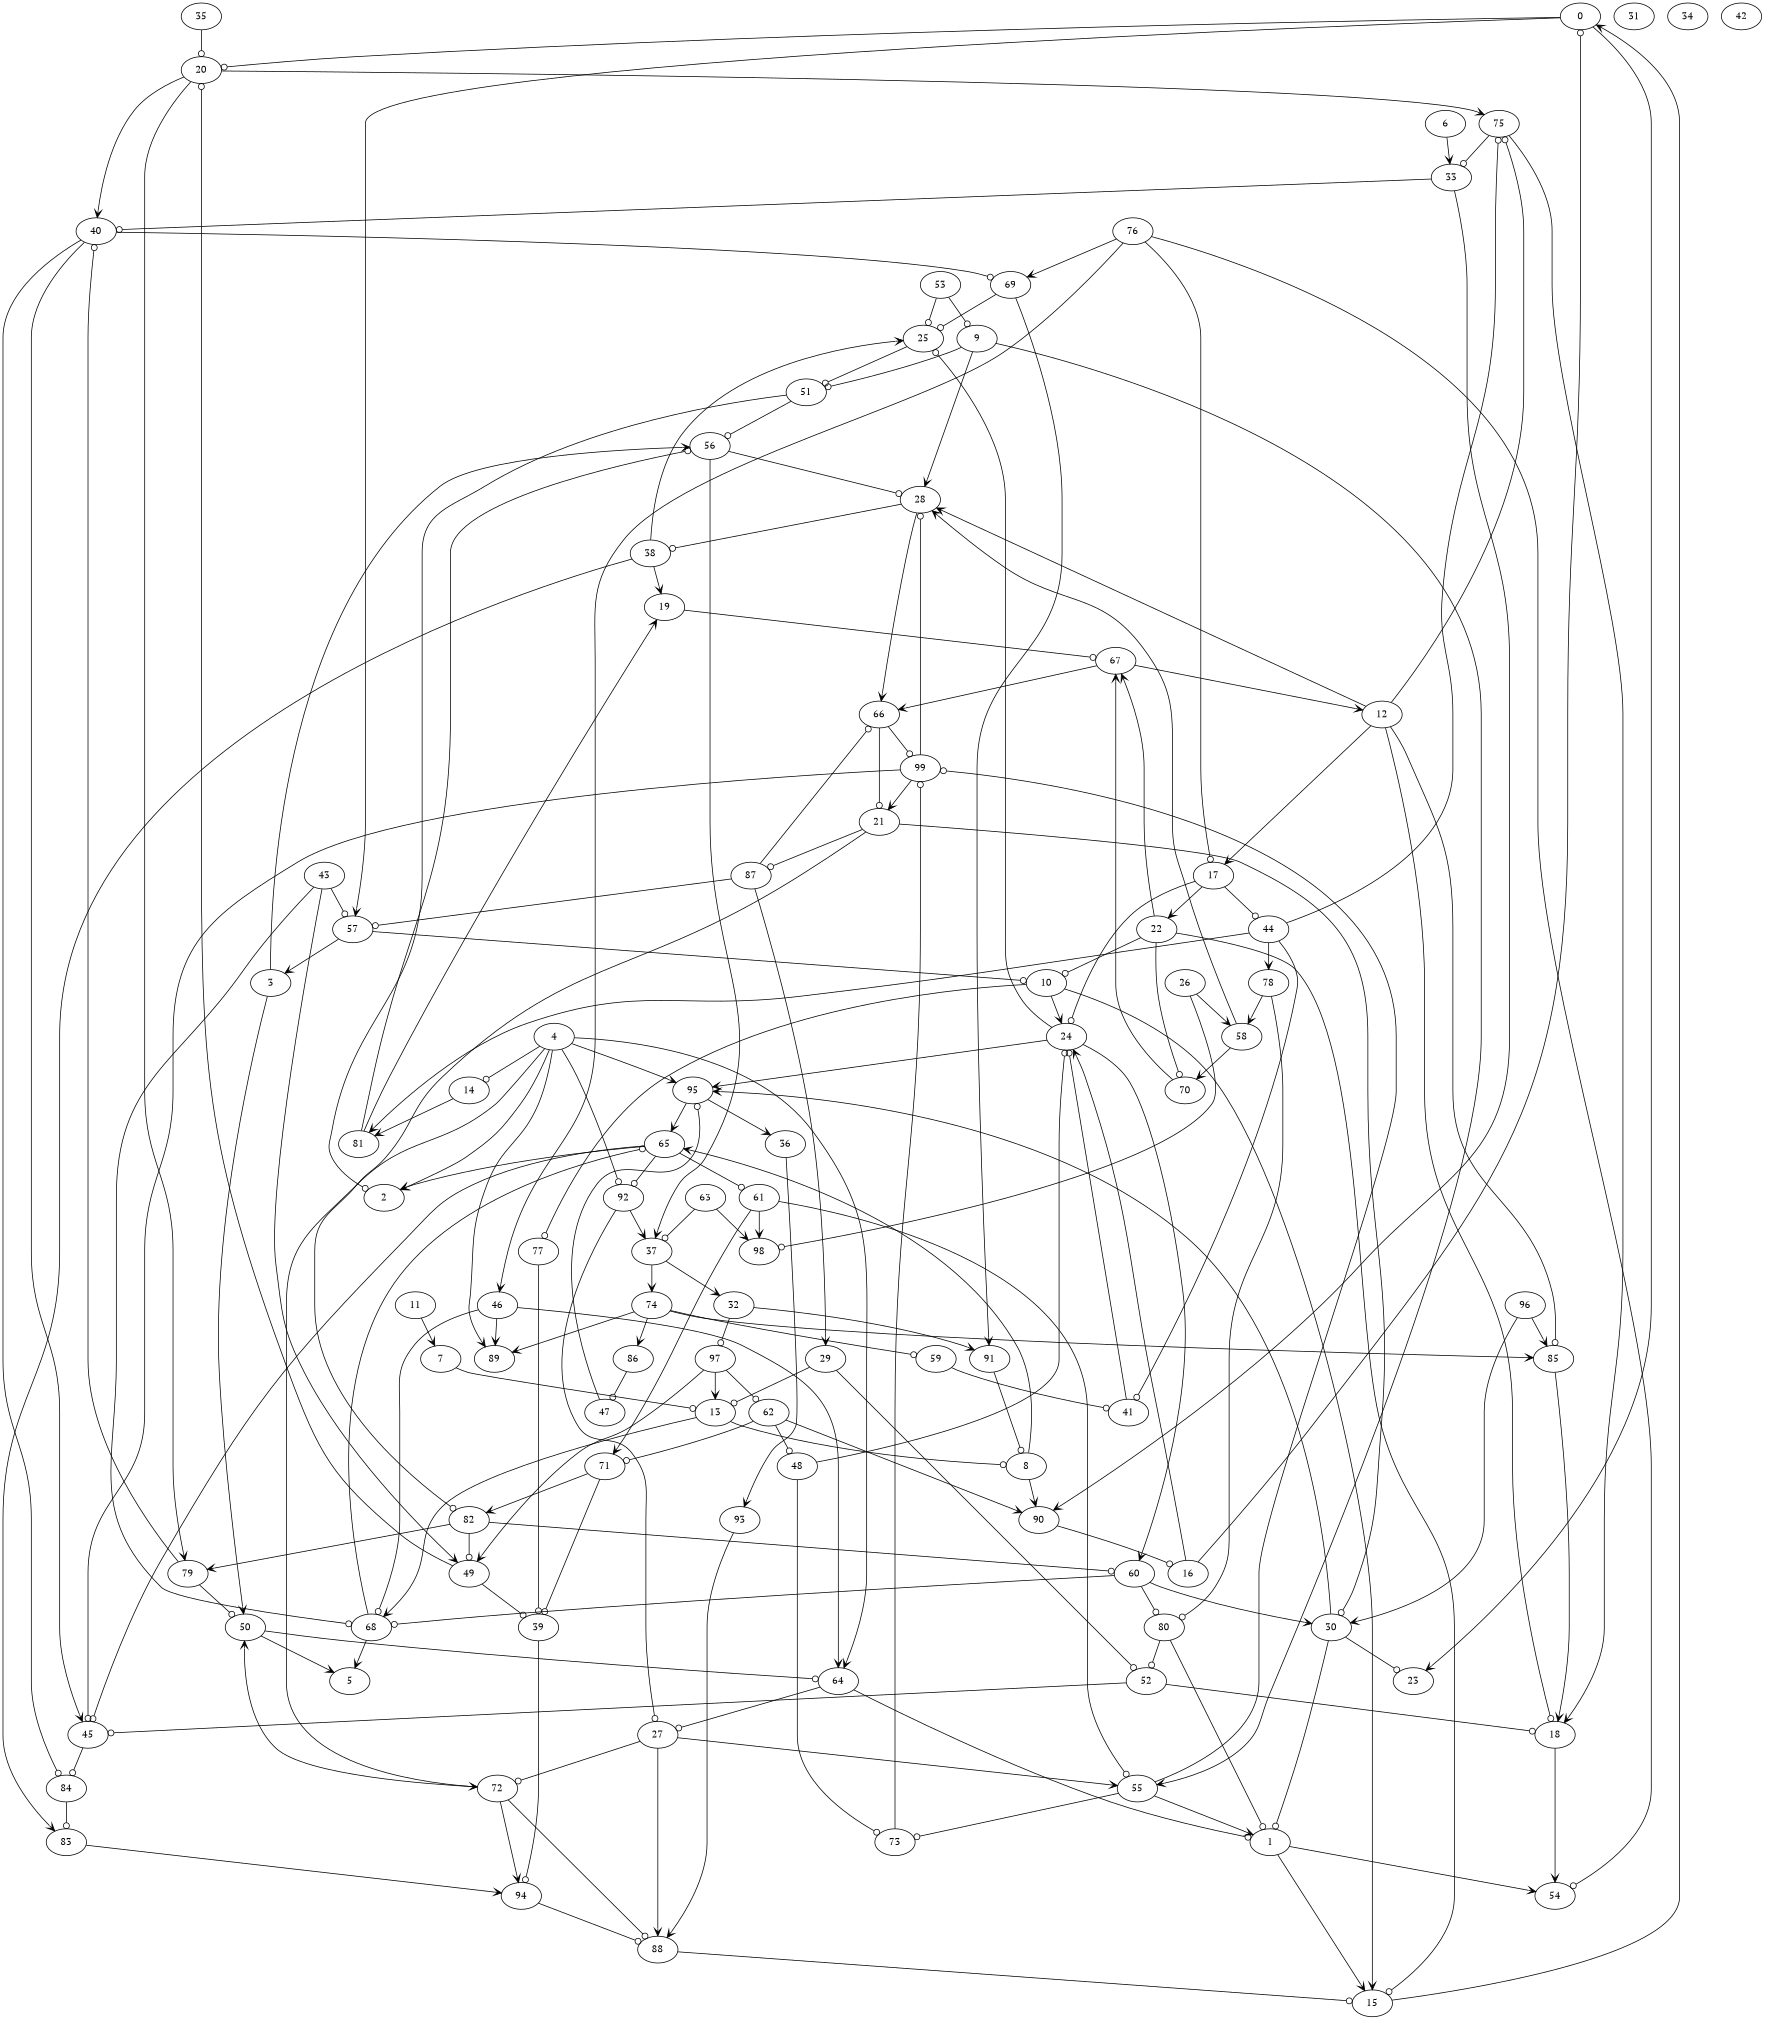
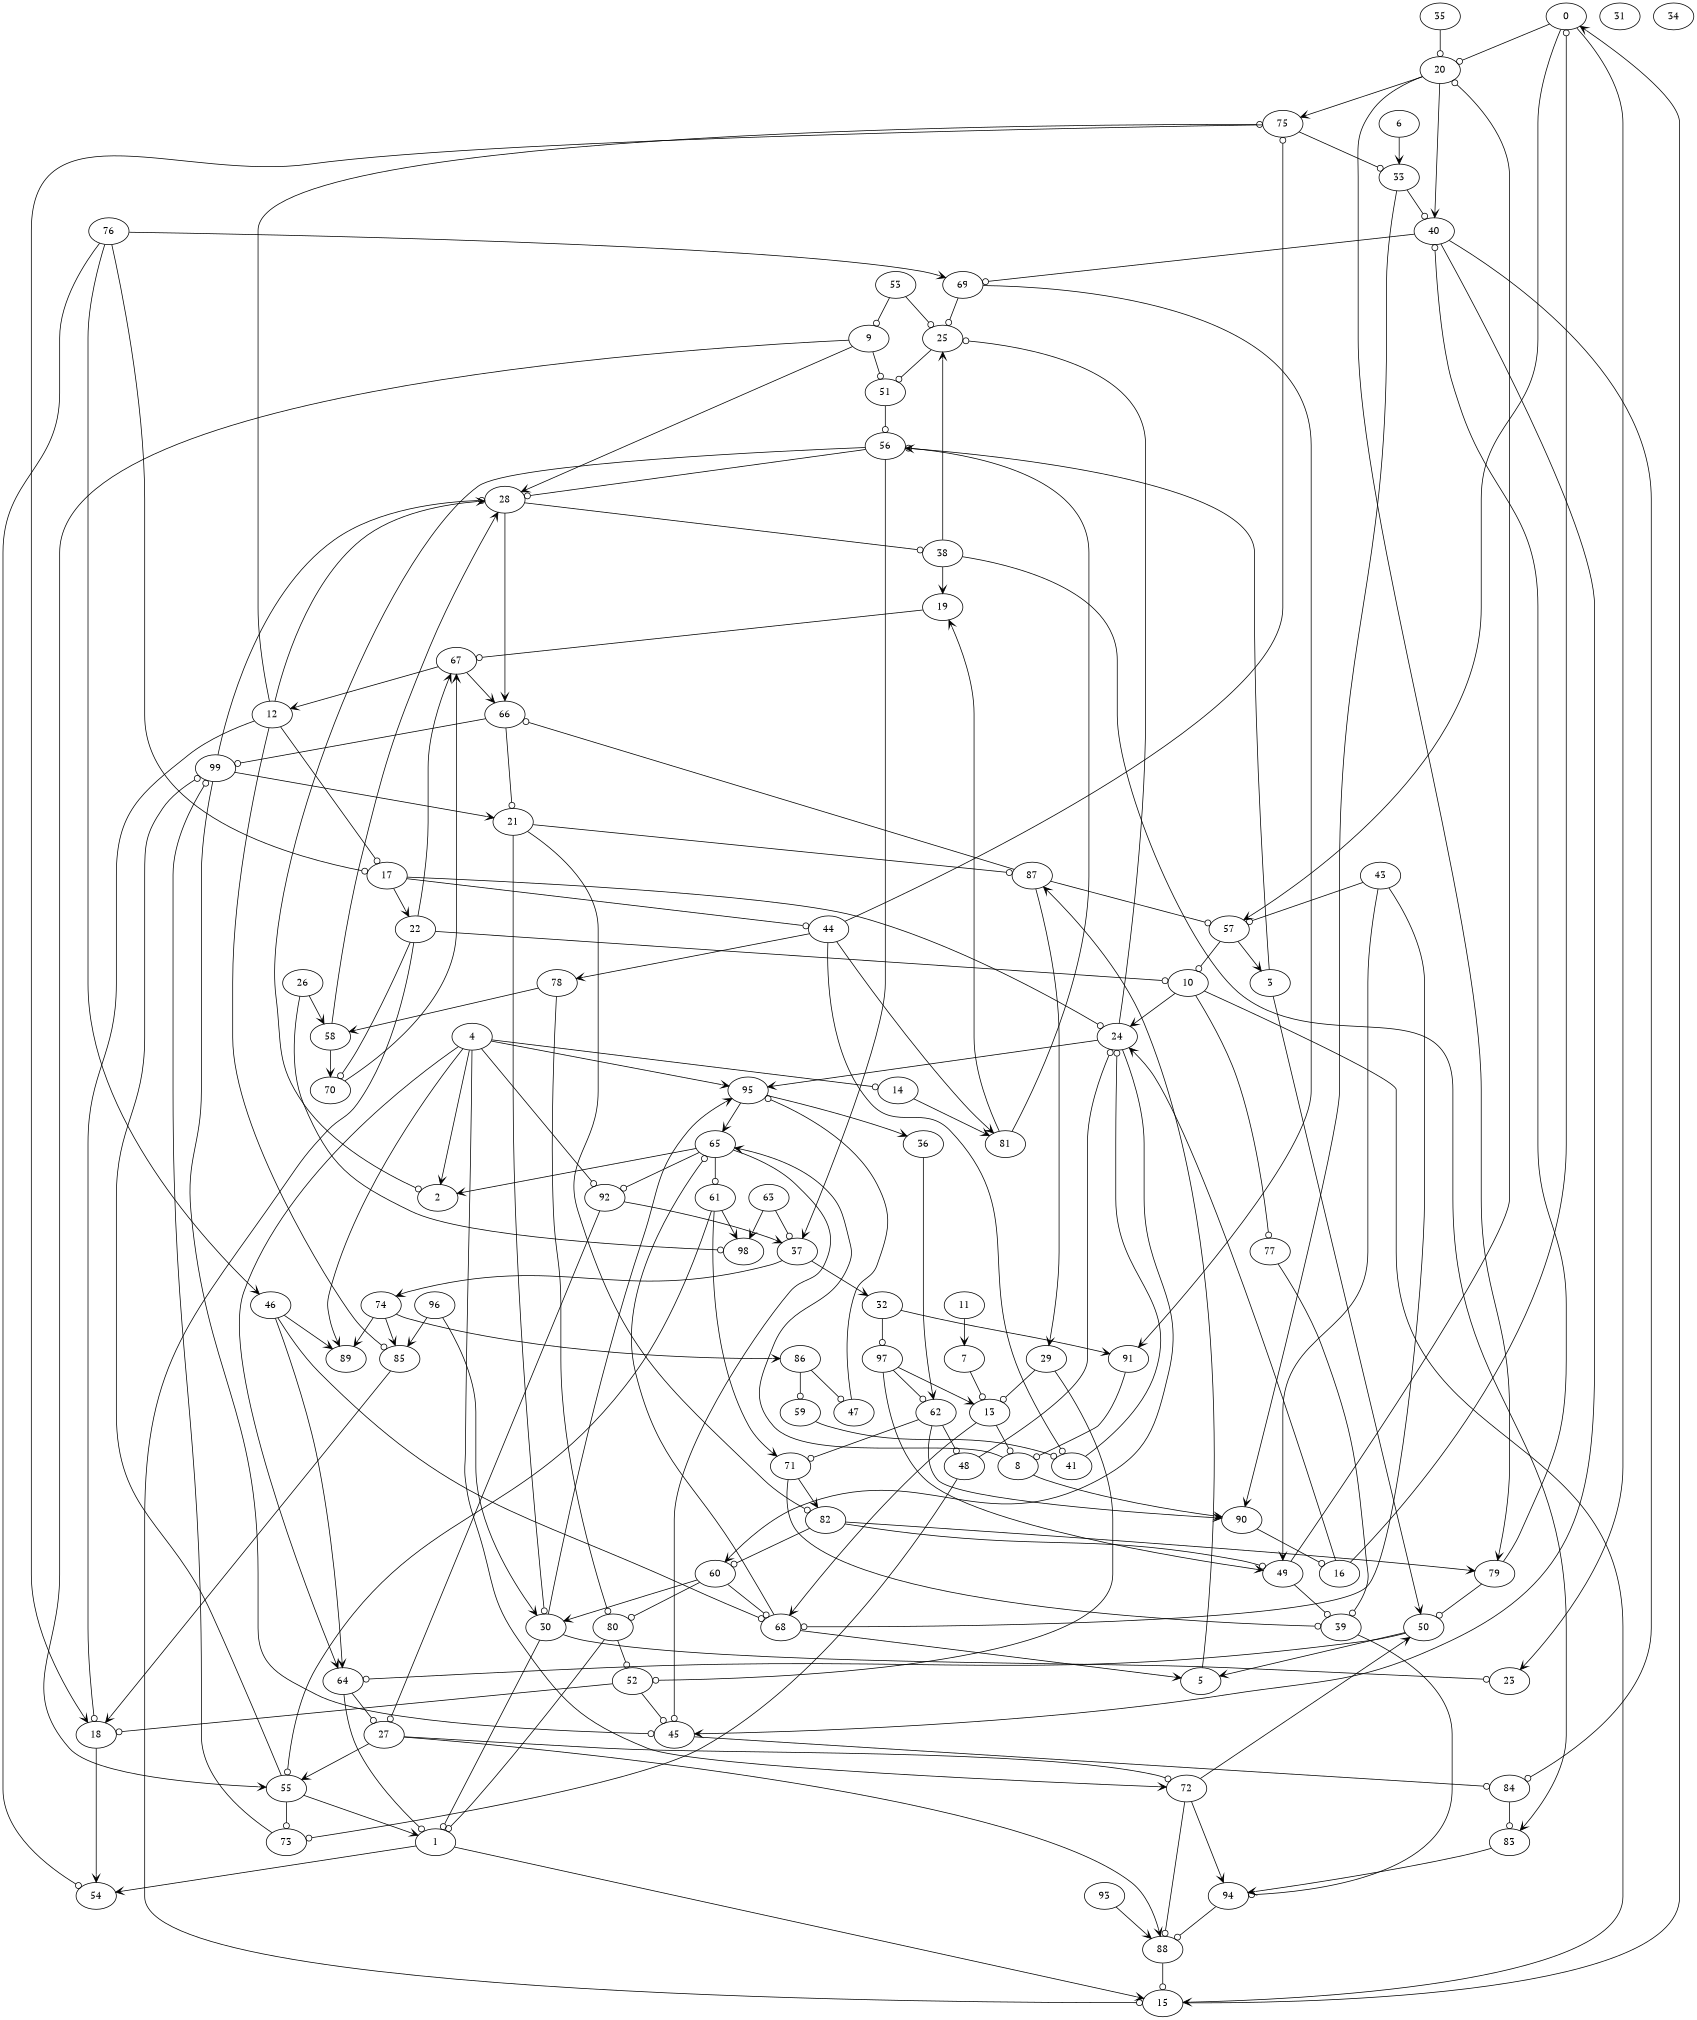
(1742, 16) -> none
(422, 679) -> (361, 662)
(1300, 792) -> (330, 796)
none -> (1202, 1261)
(790, 1334) -> (800, 1383)
(796, 1346) -> (923, 1275)
